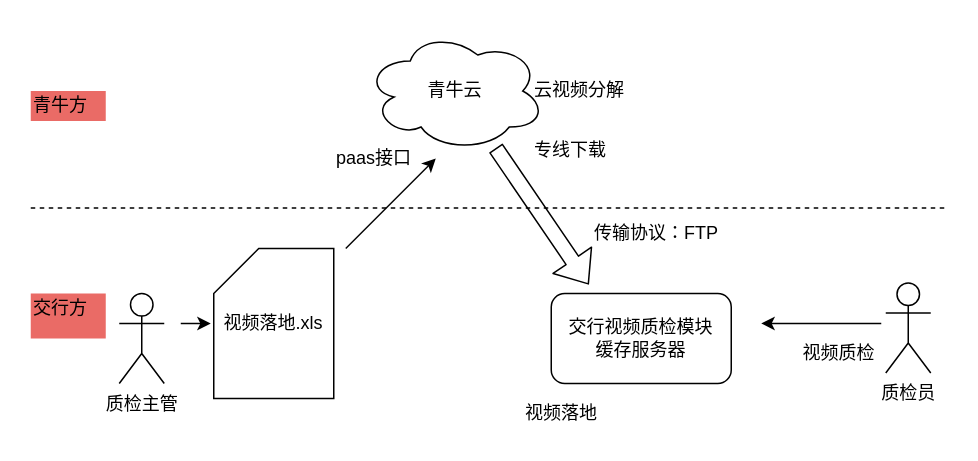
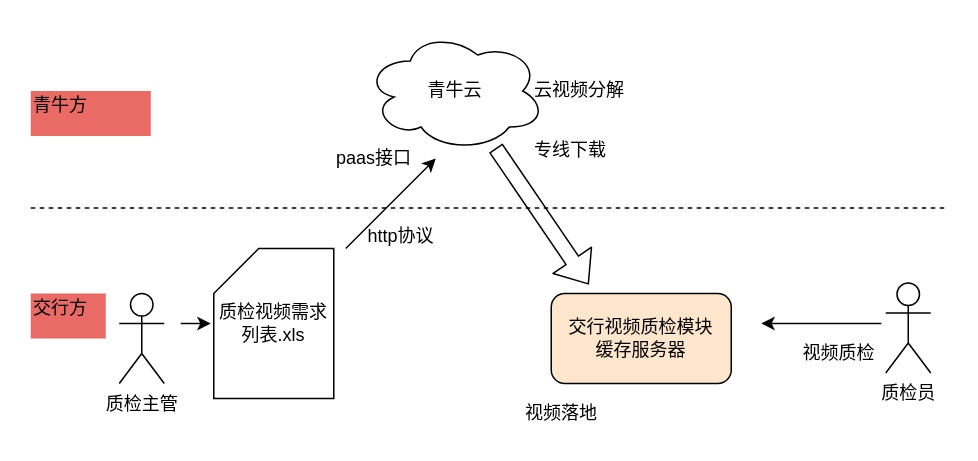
(68, 106) -> (91, 113)
(667, 233) -> none
none -> (410, 236)
(274, 323) -> (274, 323)
(641, 338) -> (641, 338)
